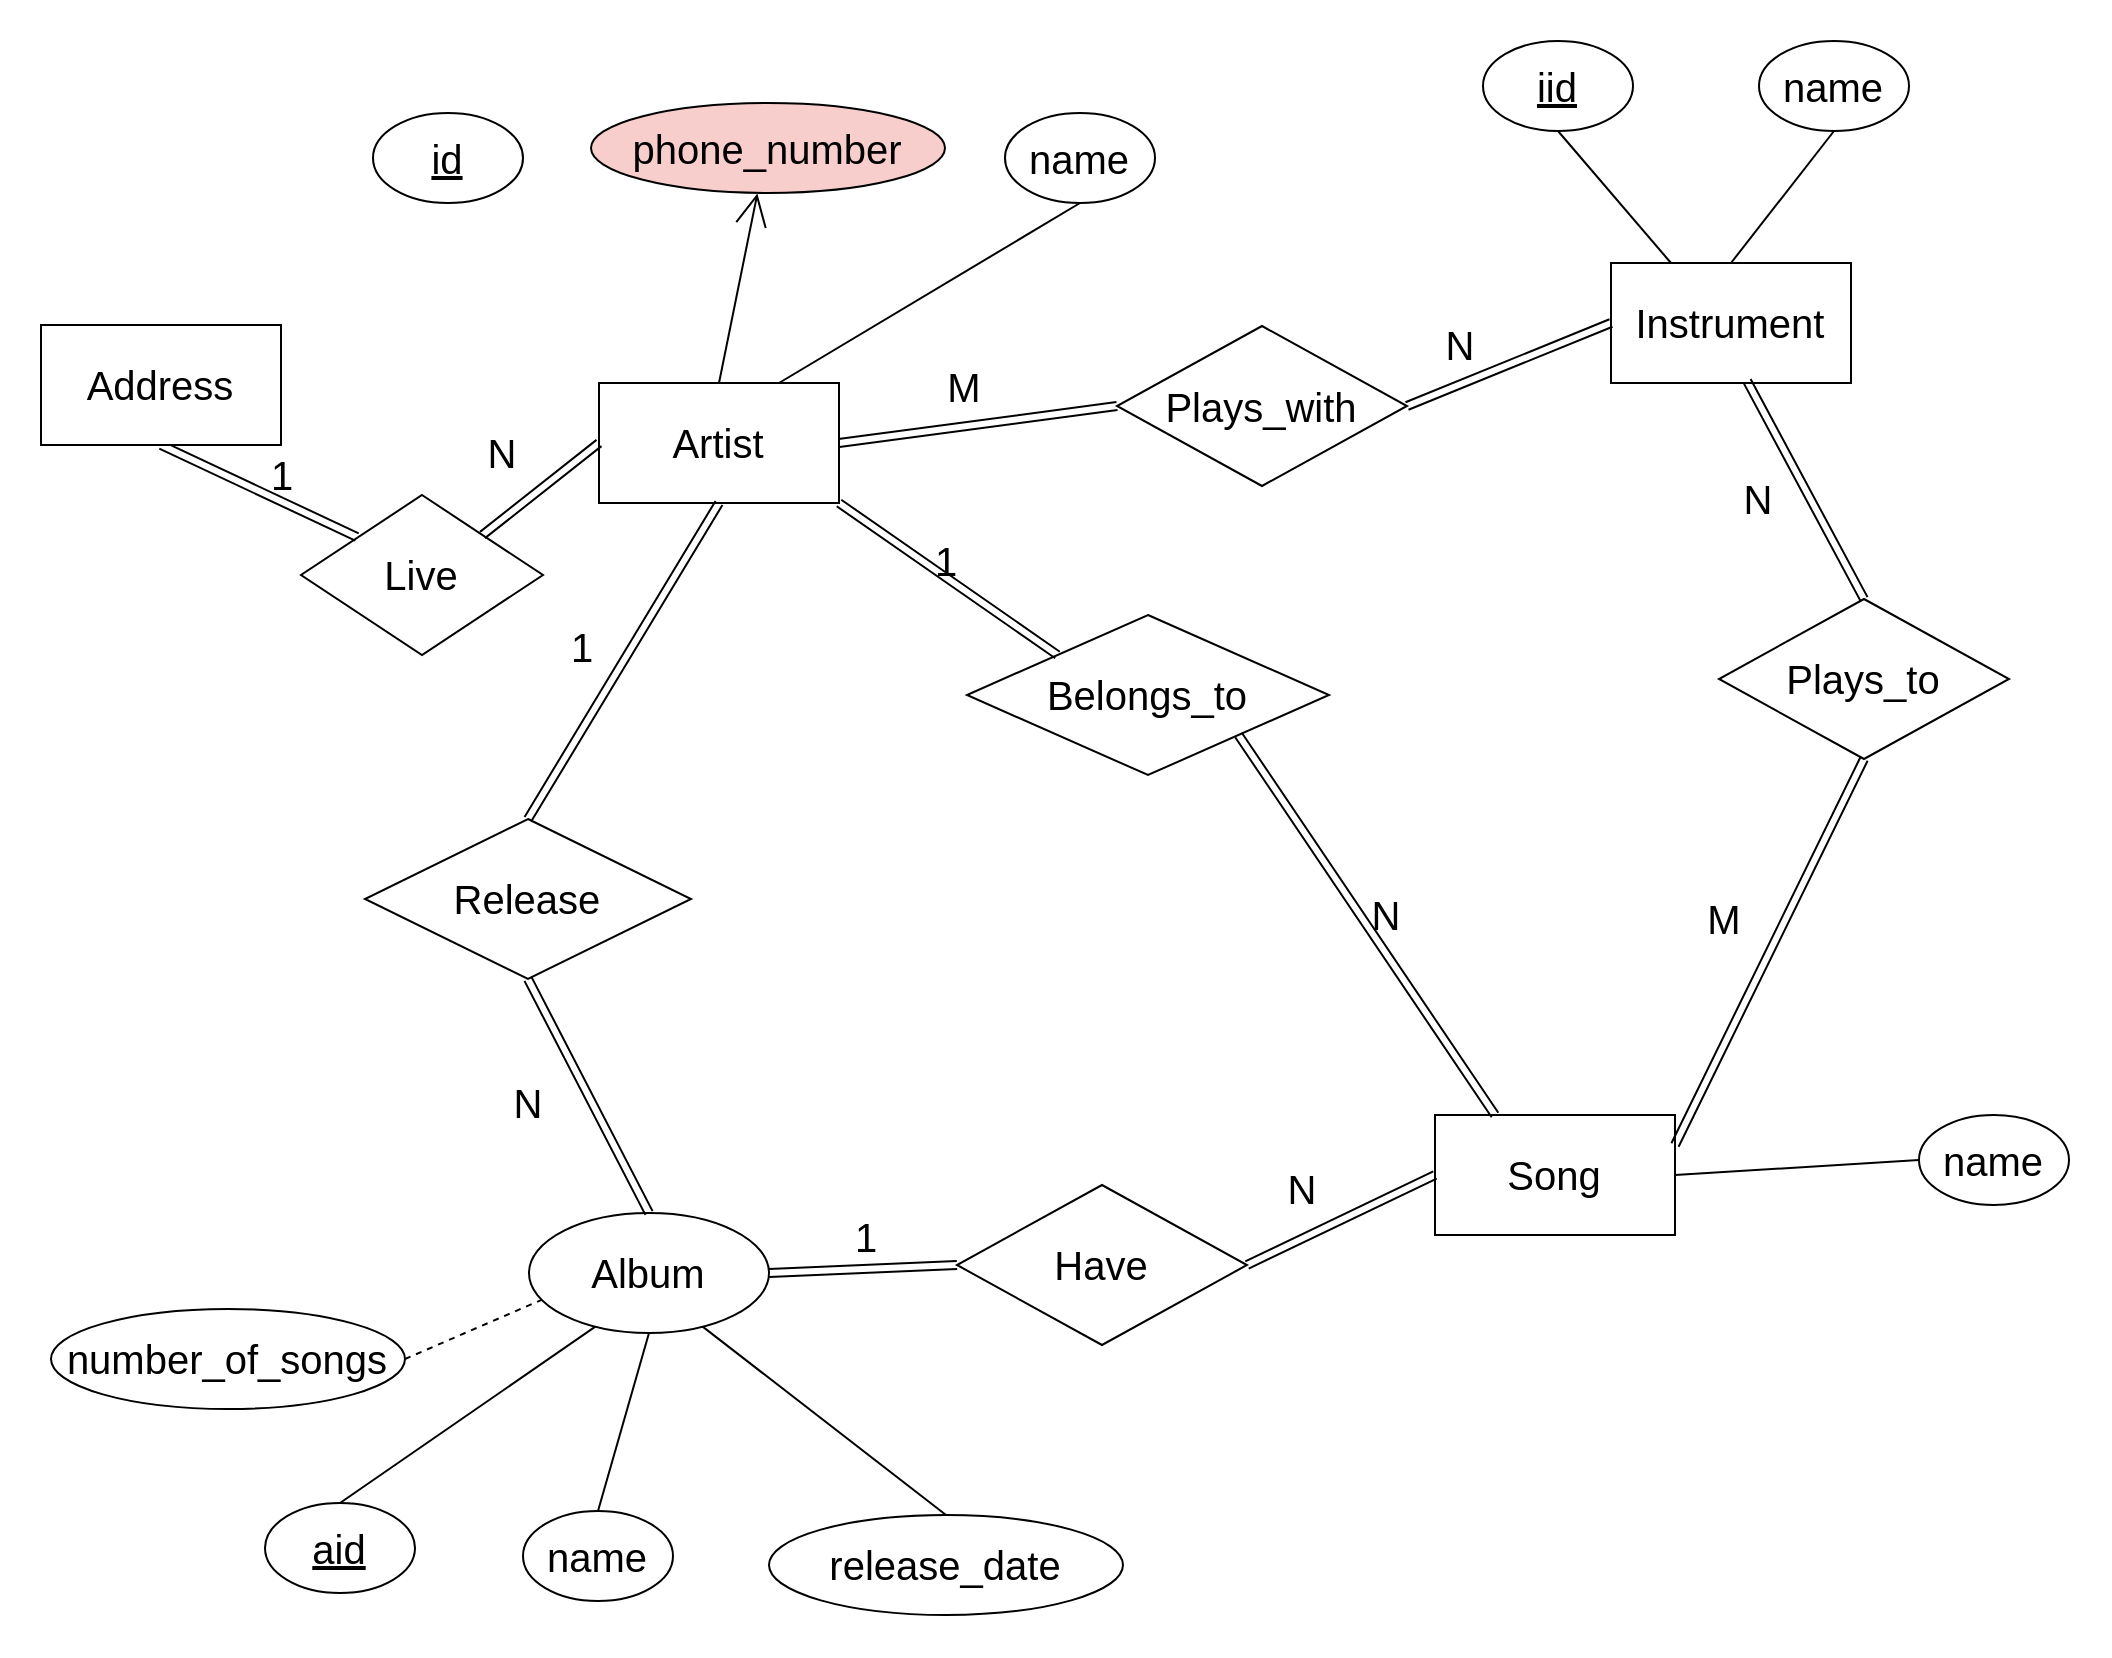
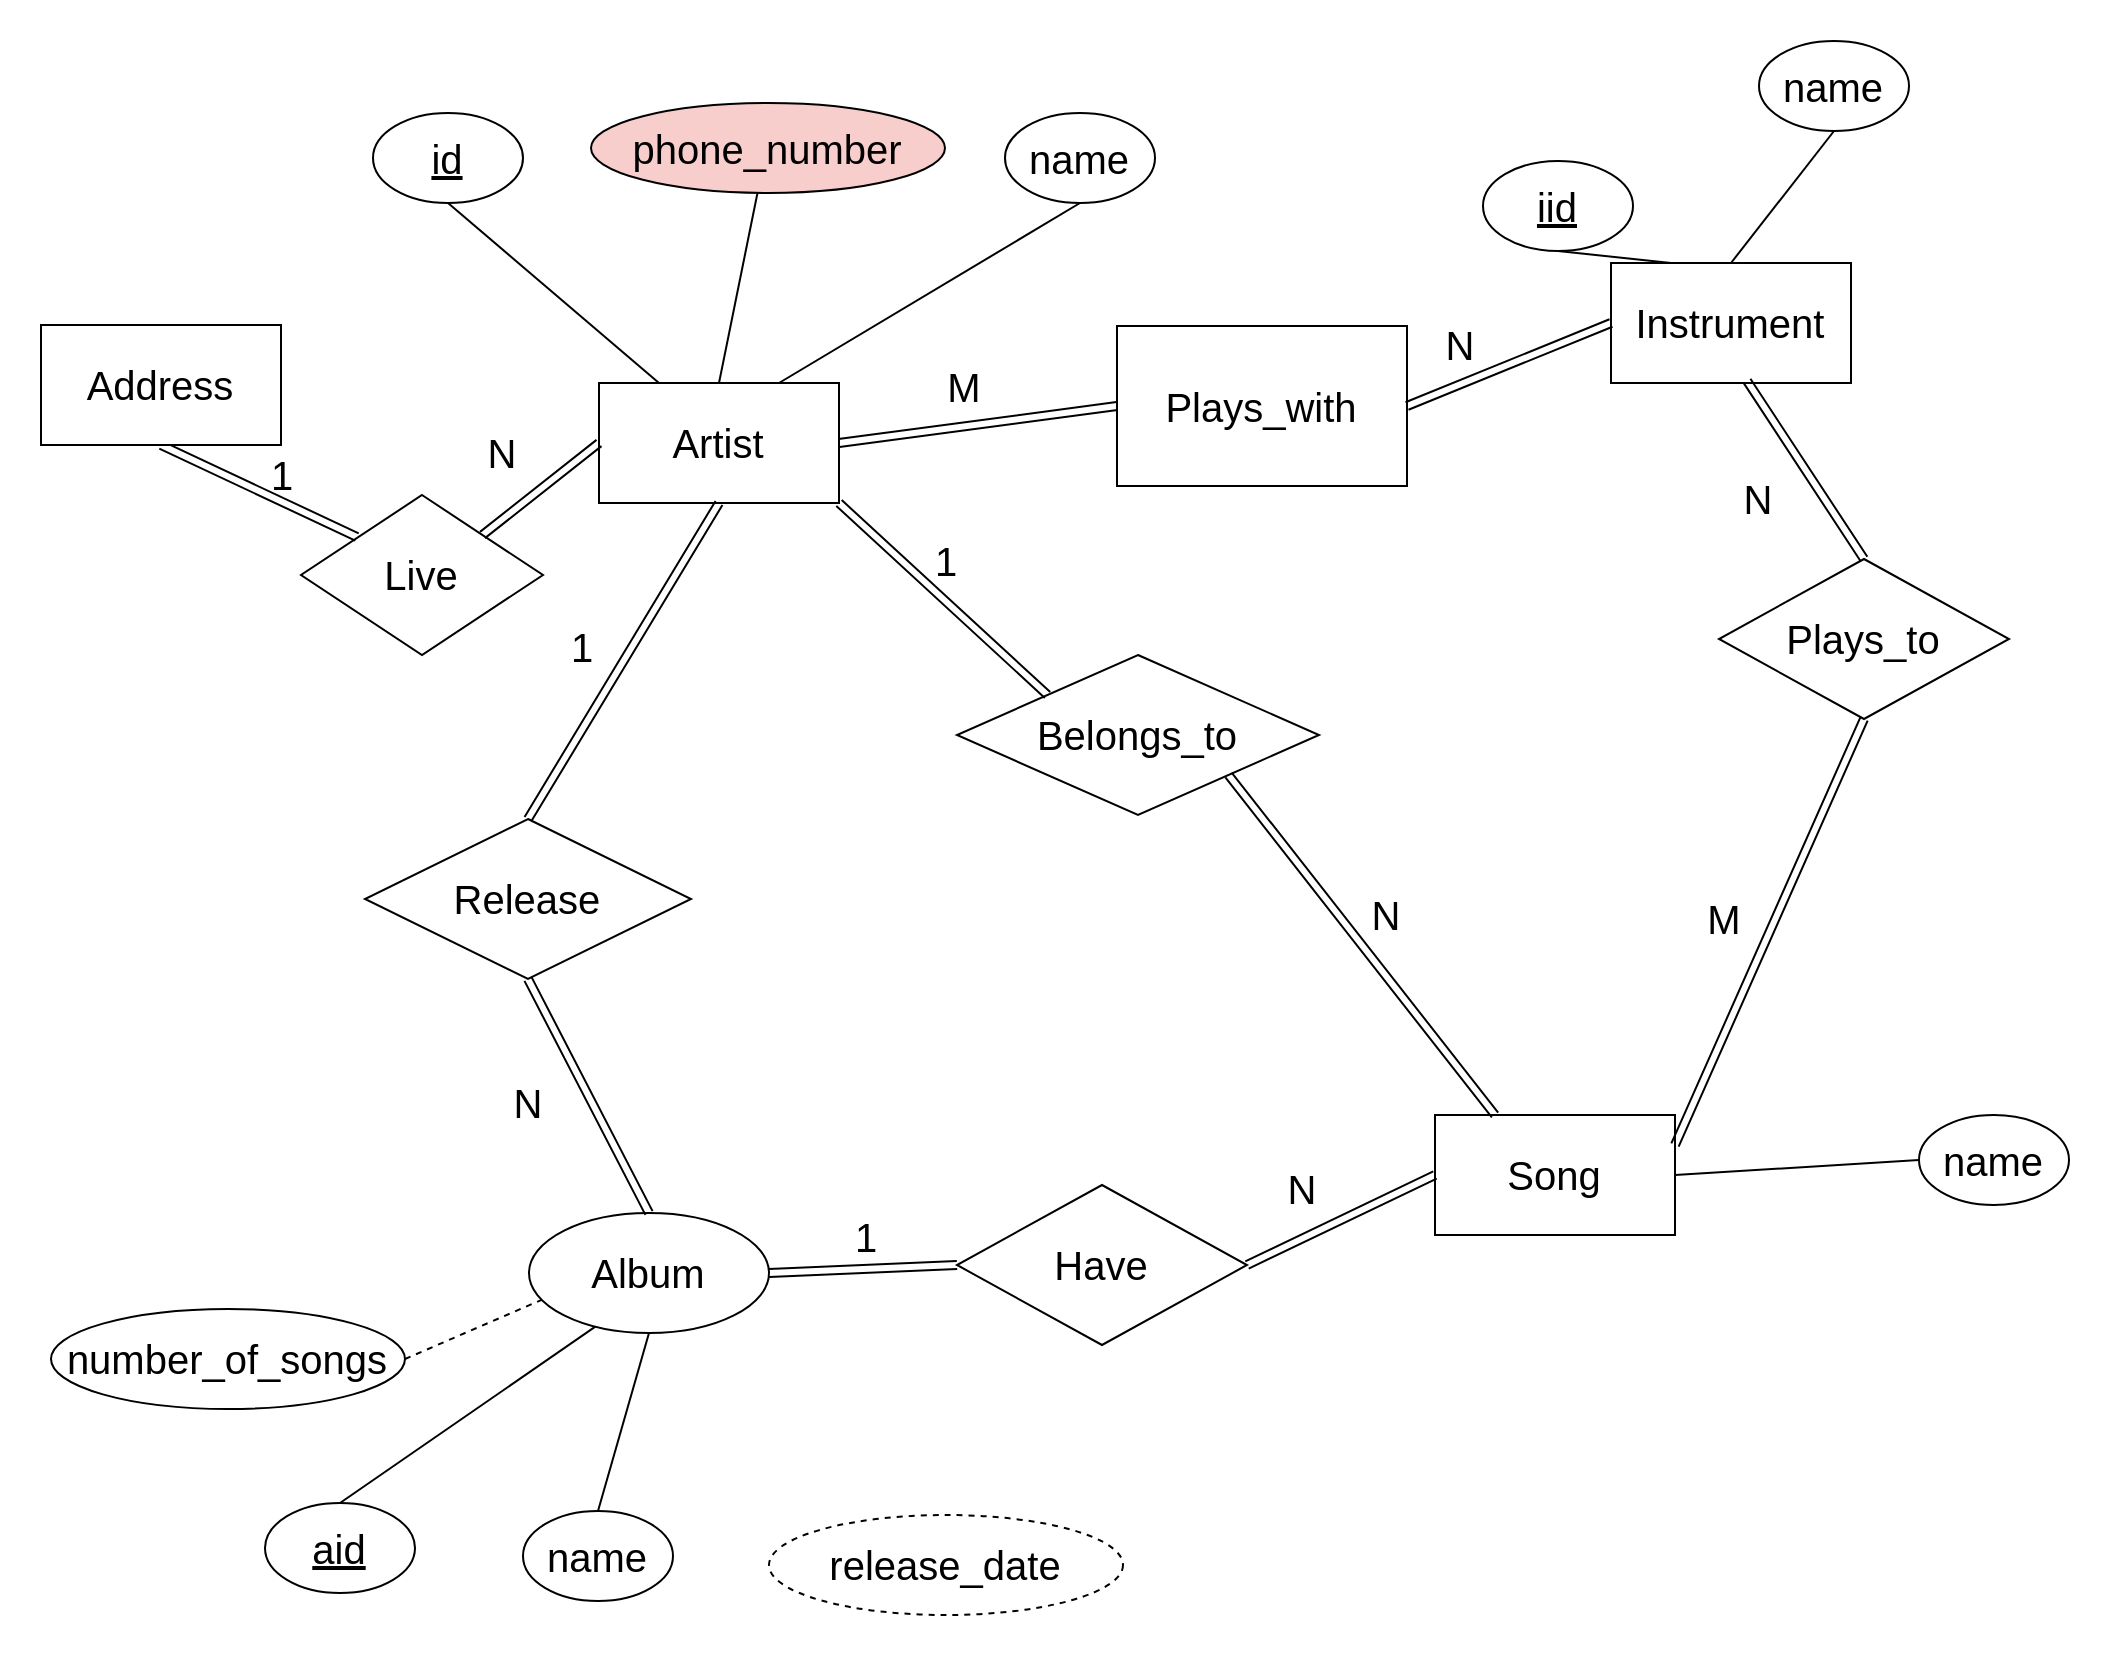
(1558, 86) -> (1558, 206)
(756, 201) -> (756, 199)
none -> (554, 293)
(1262, 406) -> (1262, 406)
(1864, 679) -> (1864, 639)
(1148, 695) -> (1138, 735)
(825, 1421) -> none
(946, 1565) -> (946, 1565)
